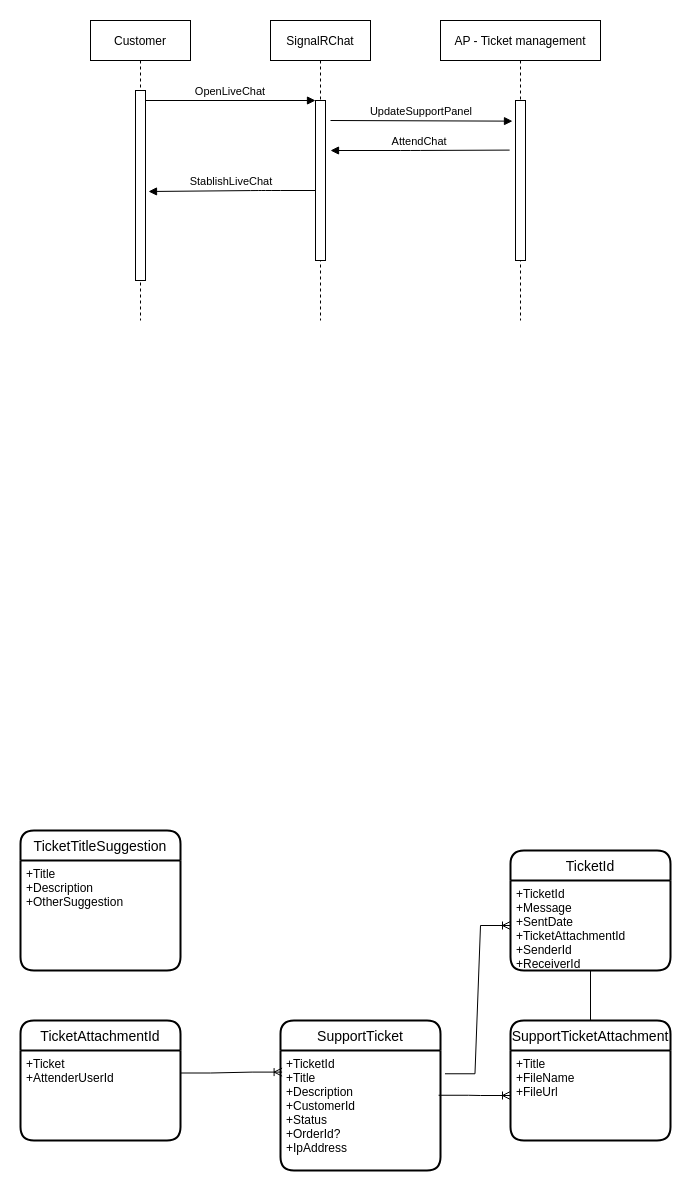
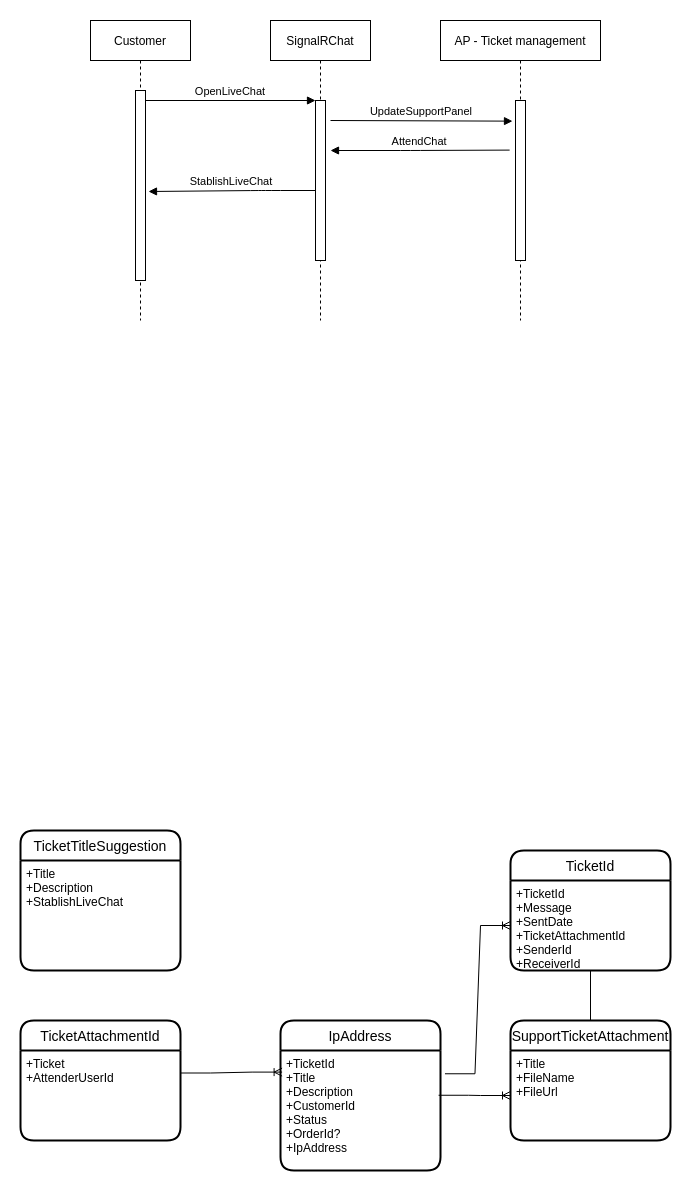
(43, 874) -> (43, 874)
(360, 1036) -> (360, 1036)
